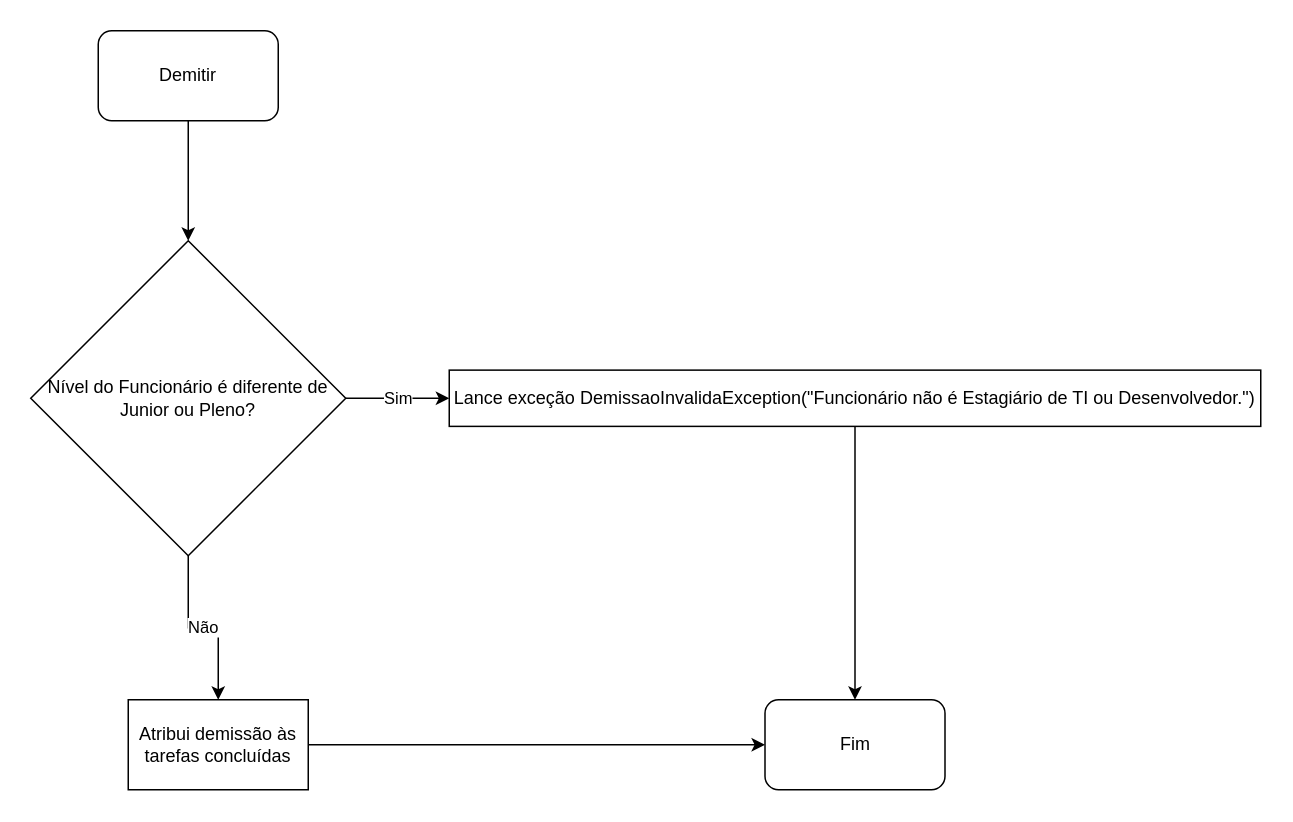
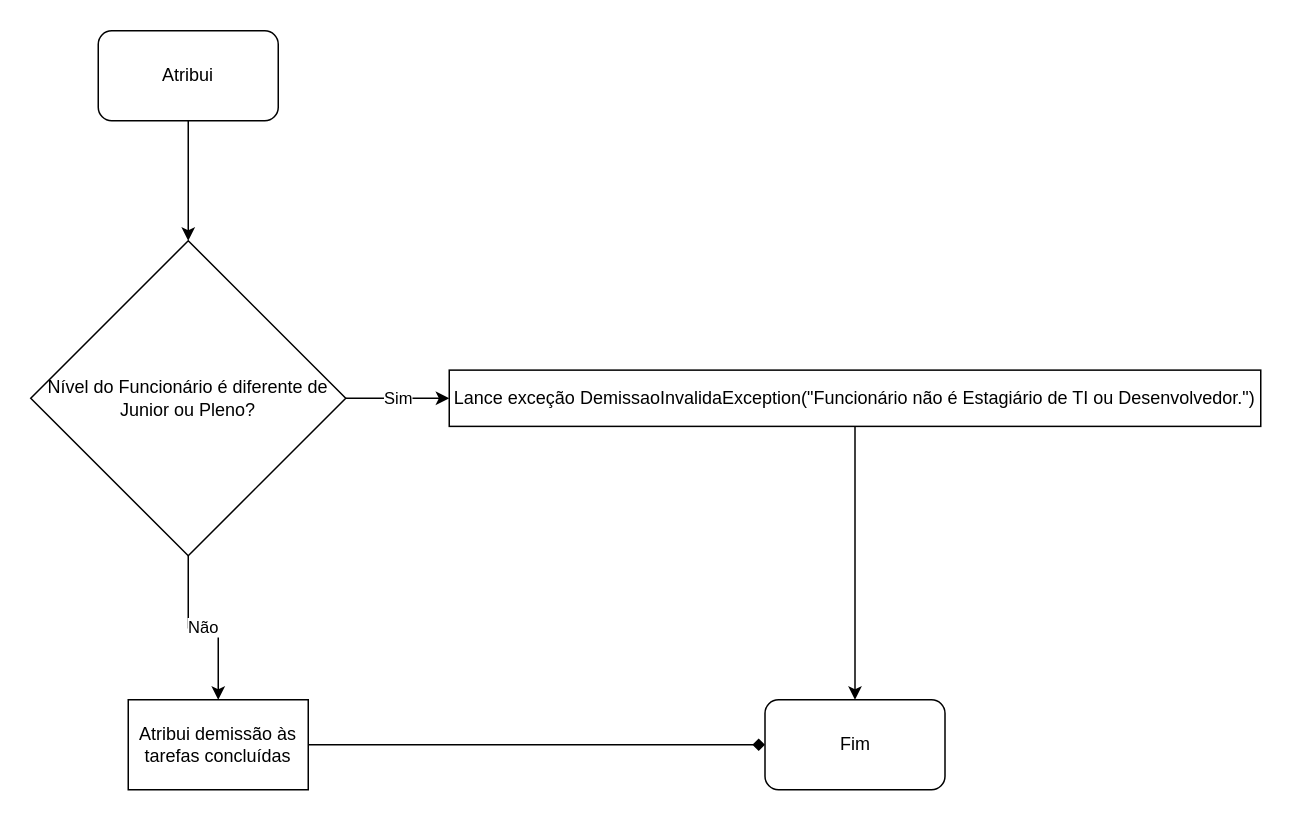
(188, 76) -> (188, 76)
(753, 745) -> (752, 745)
